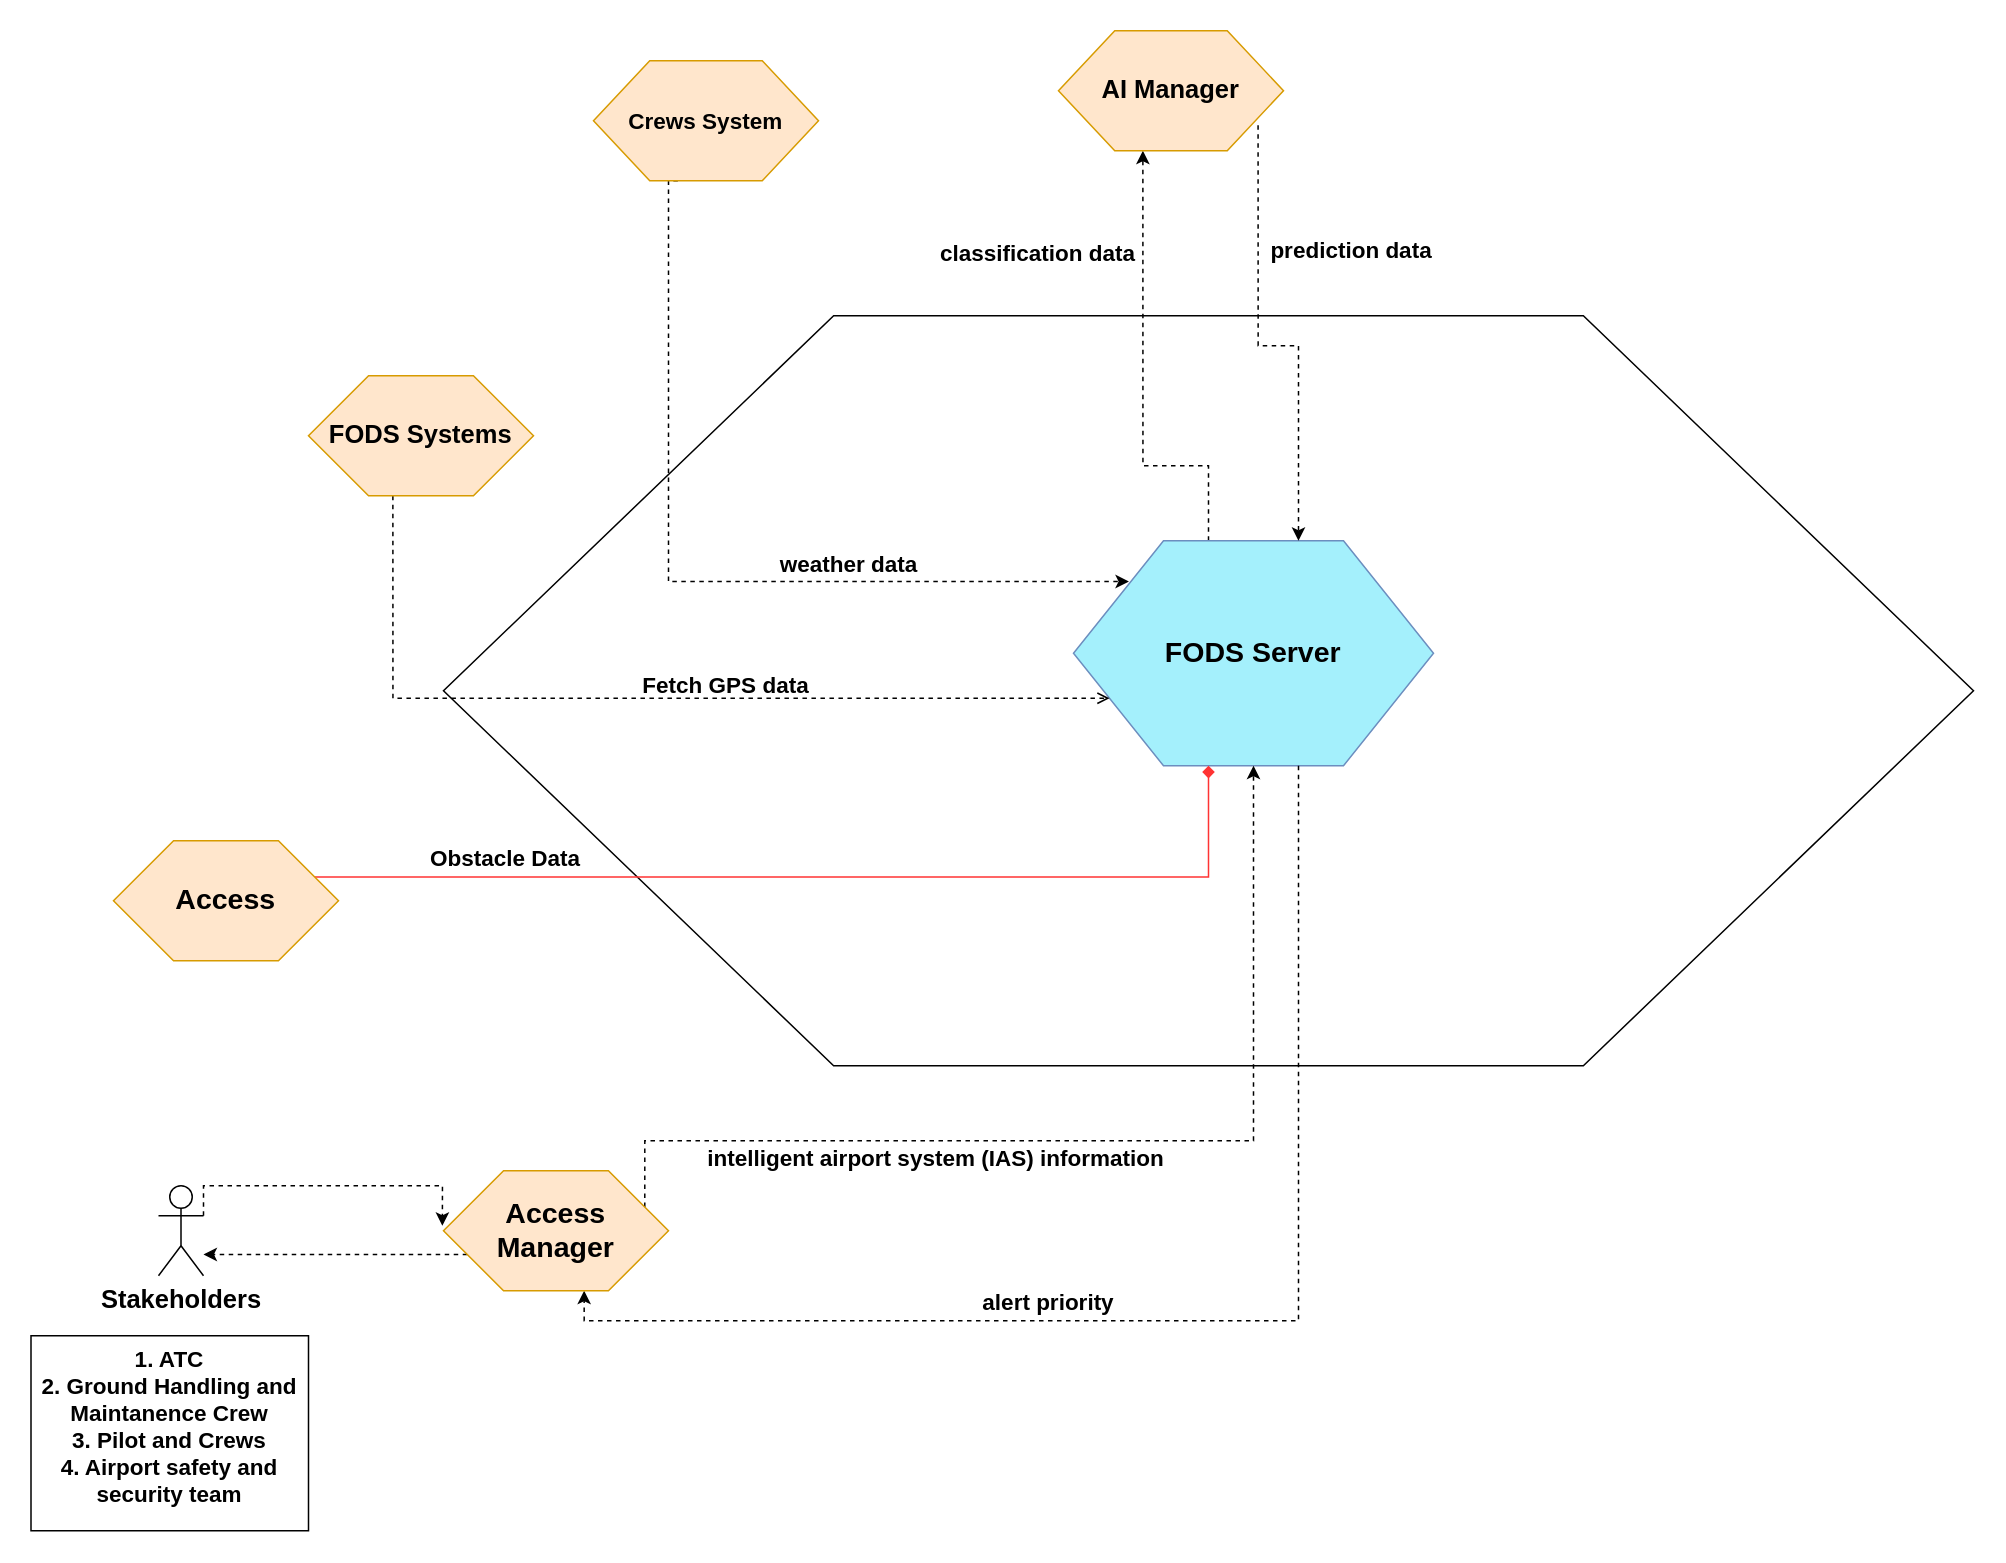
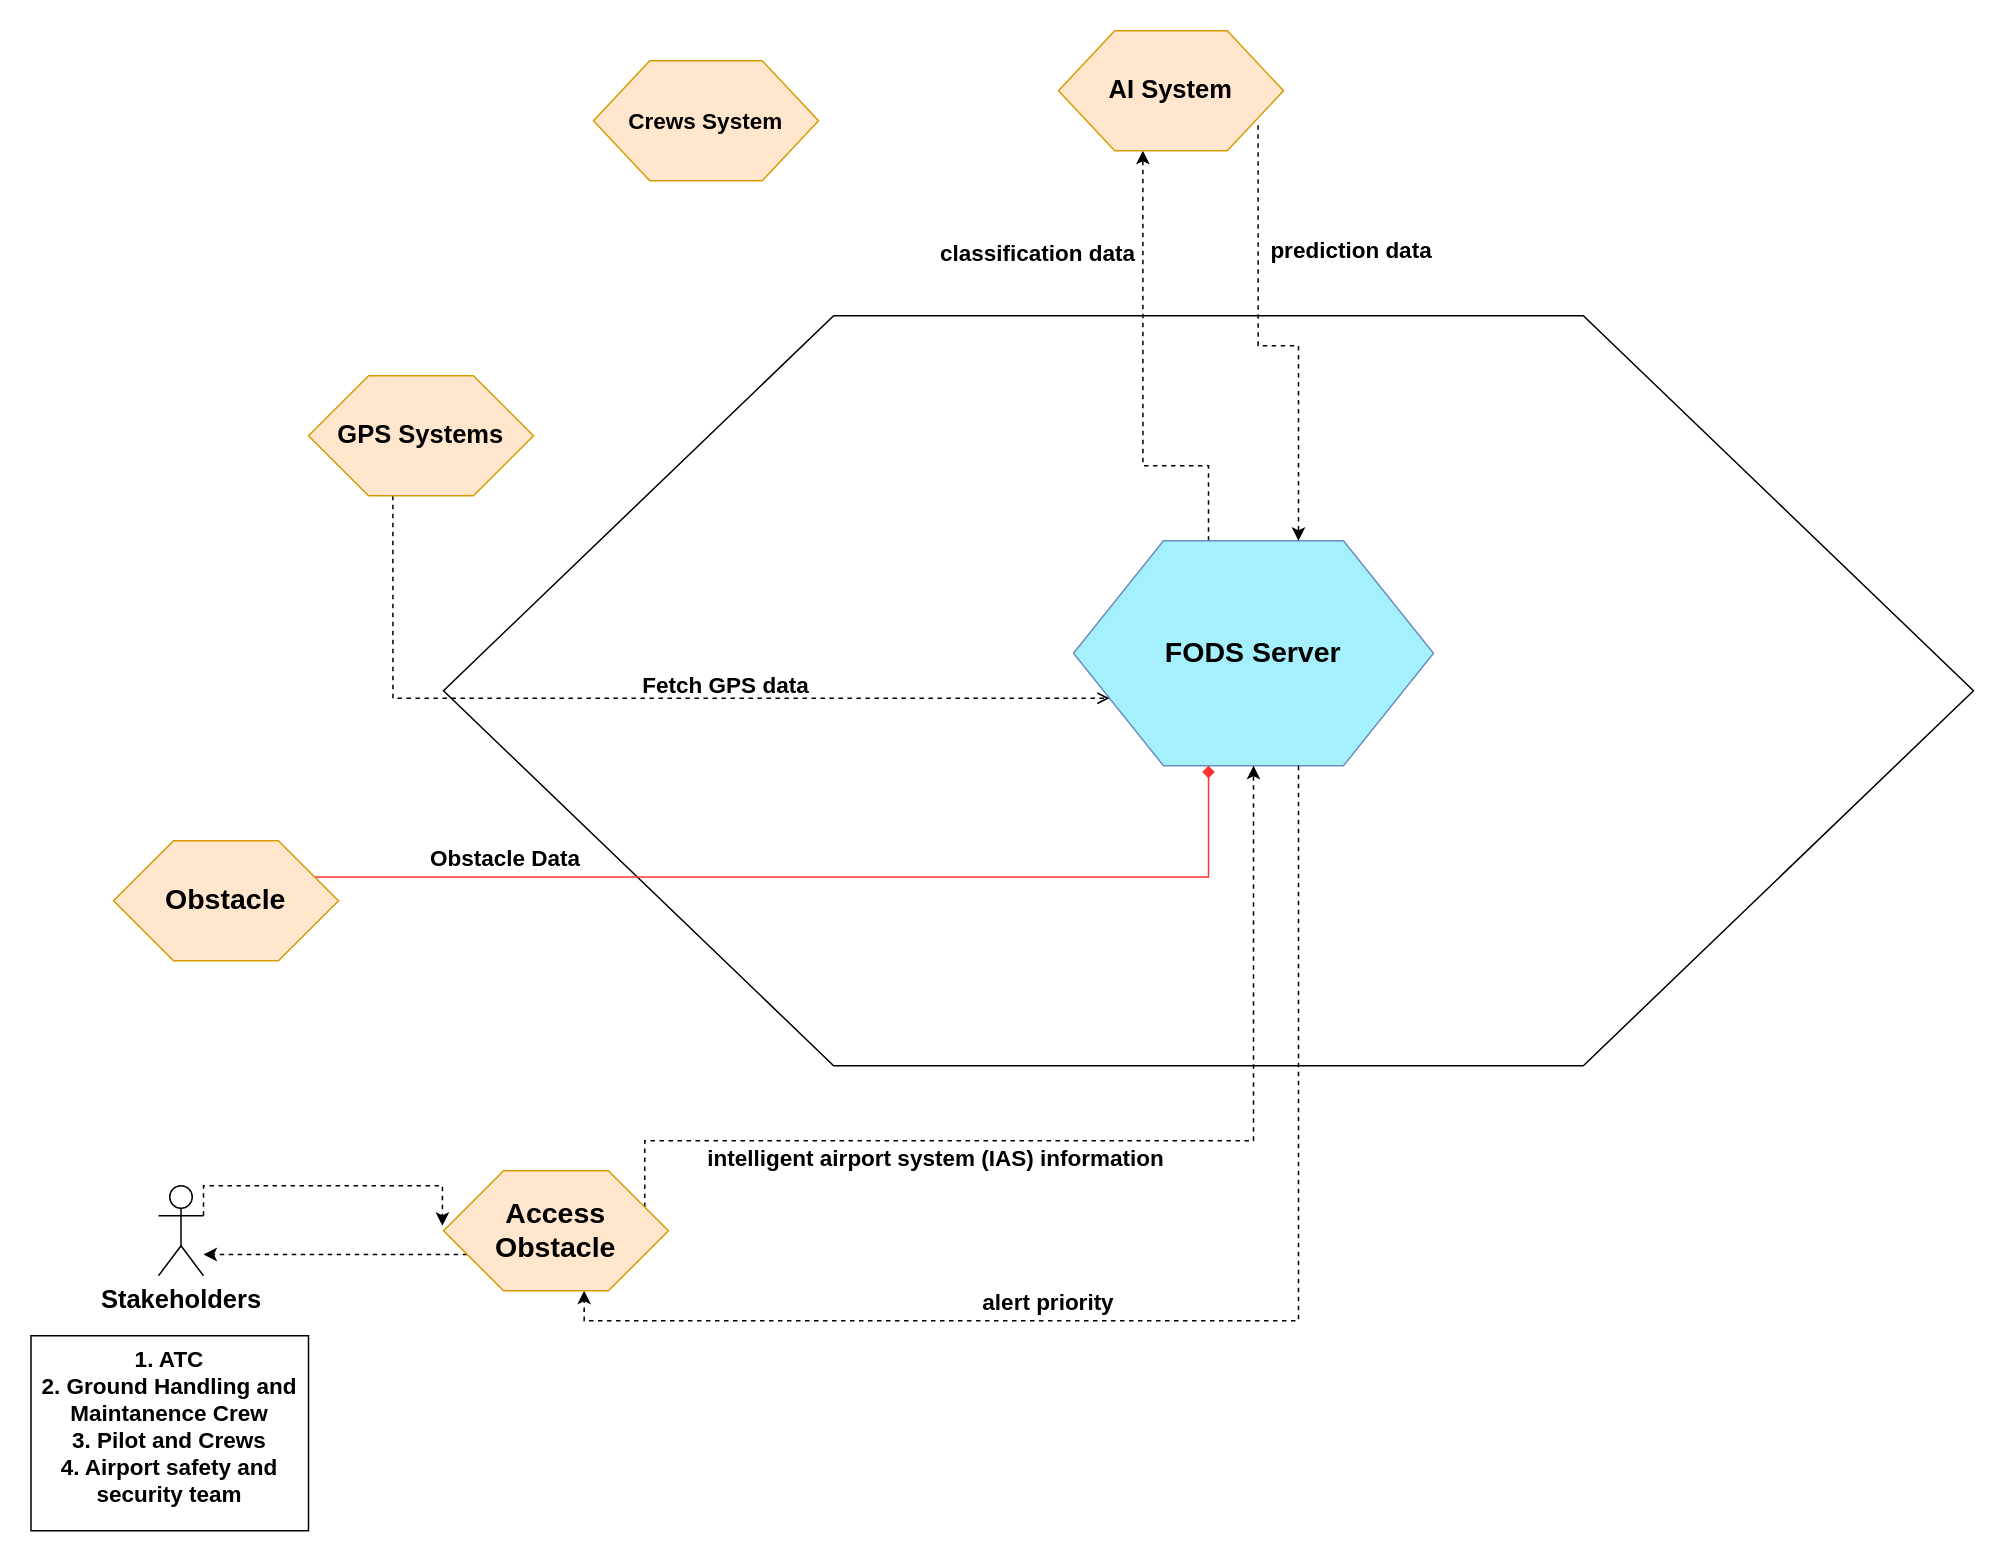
(1171, 91) -> (1171, 91)
(421, 436) -> (421, 436)
(692, 582) -> none
(226, 901) -> (226, 901)
(556, 1231) -> (556, 1231)
